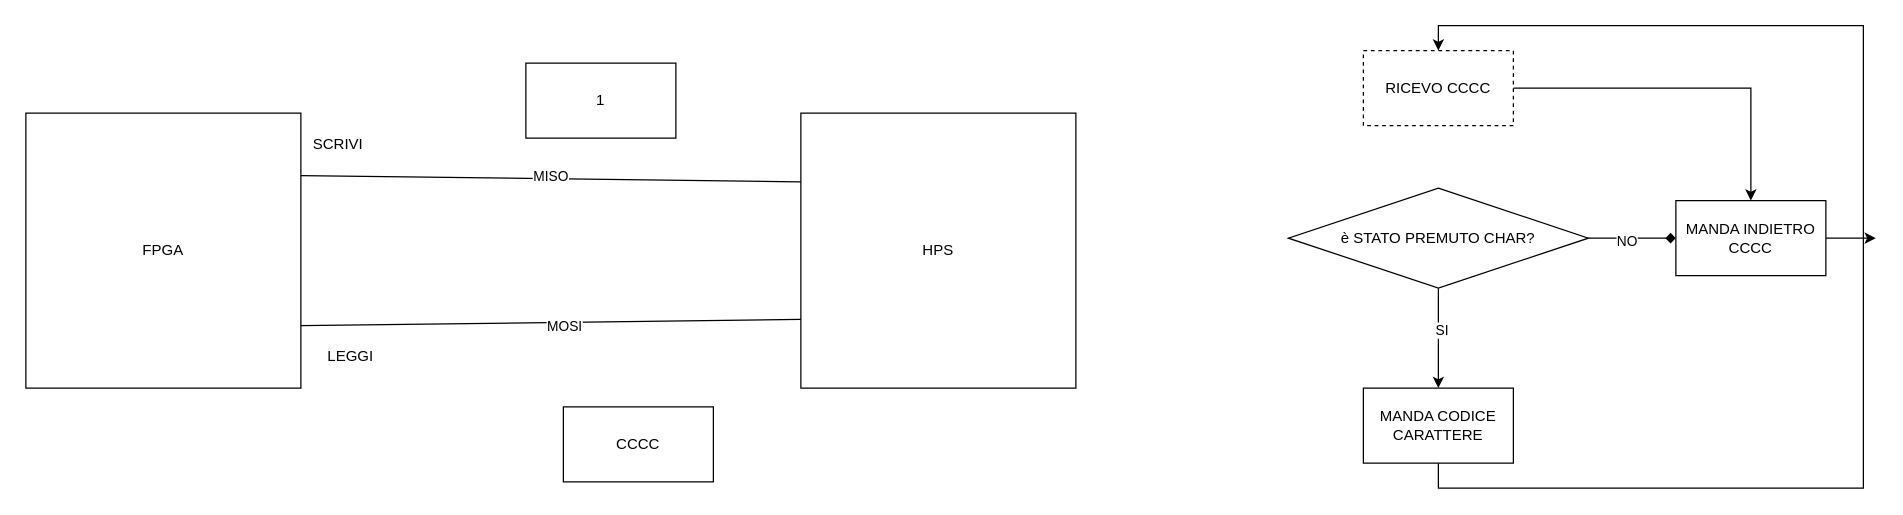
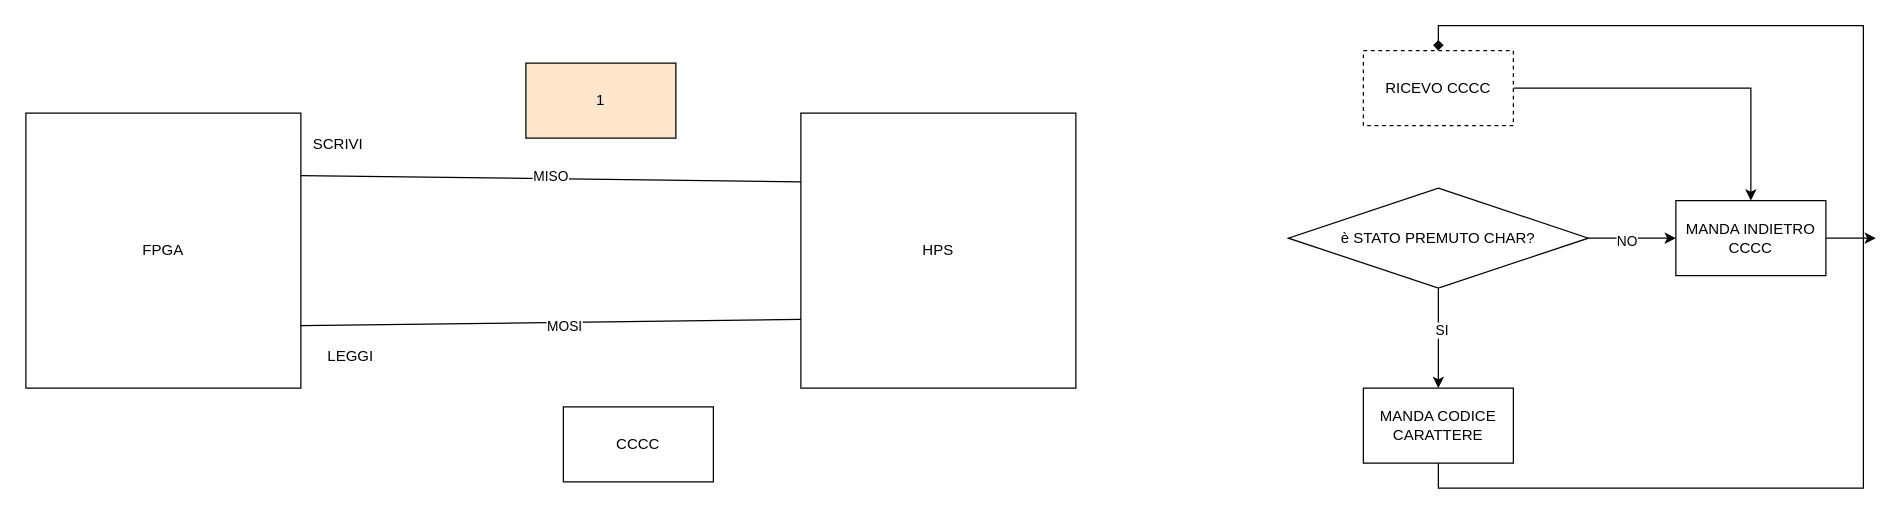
(1438, 41) -> (1438, 40)
(601, 101) -> (601, 101)
(1665, 238) -> (1666, 238)
